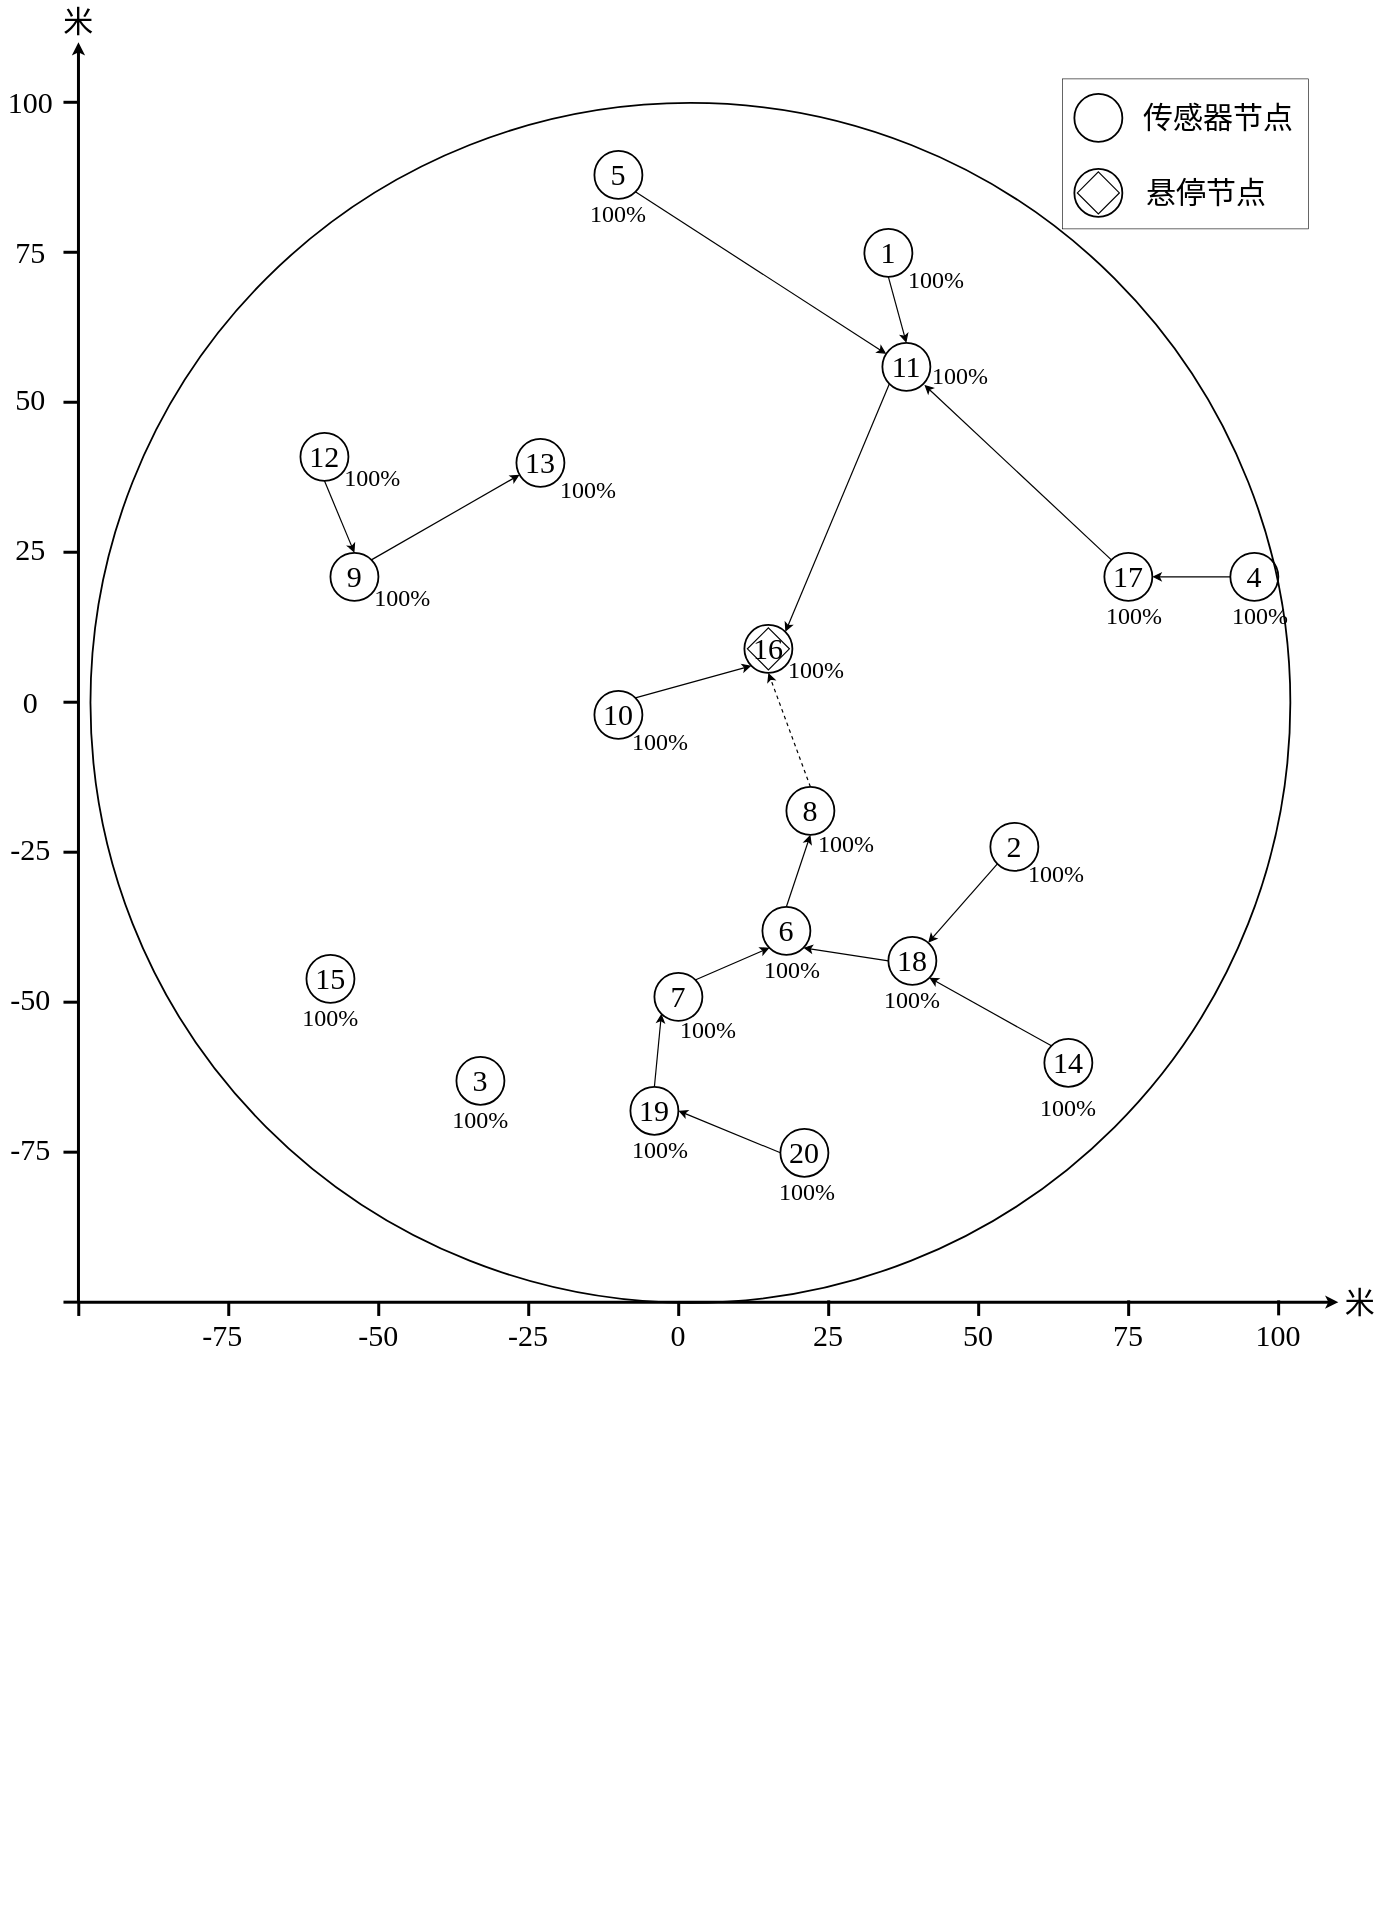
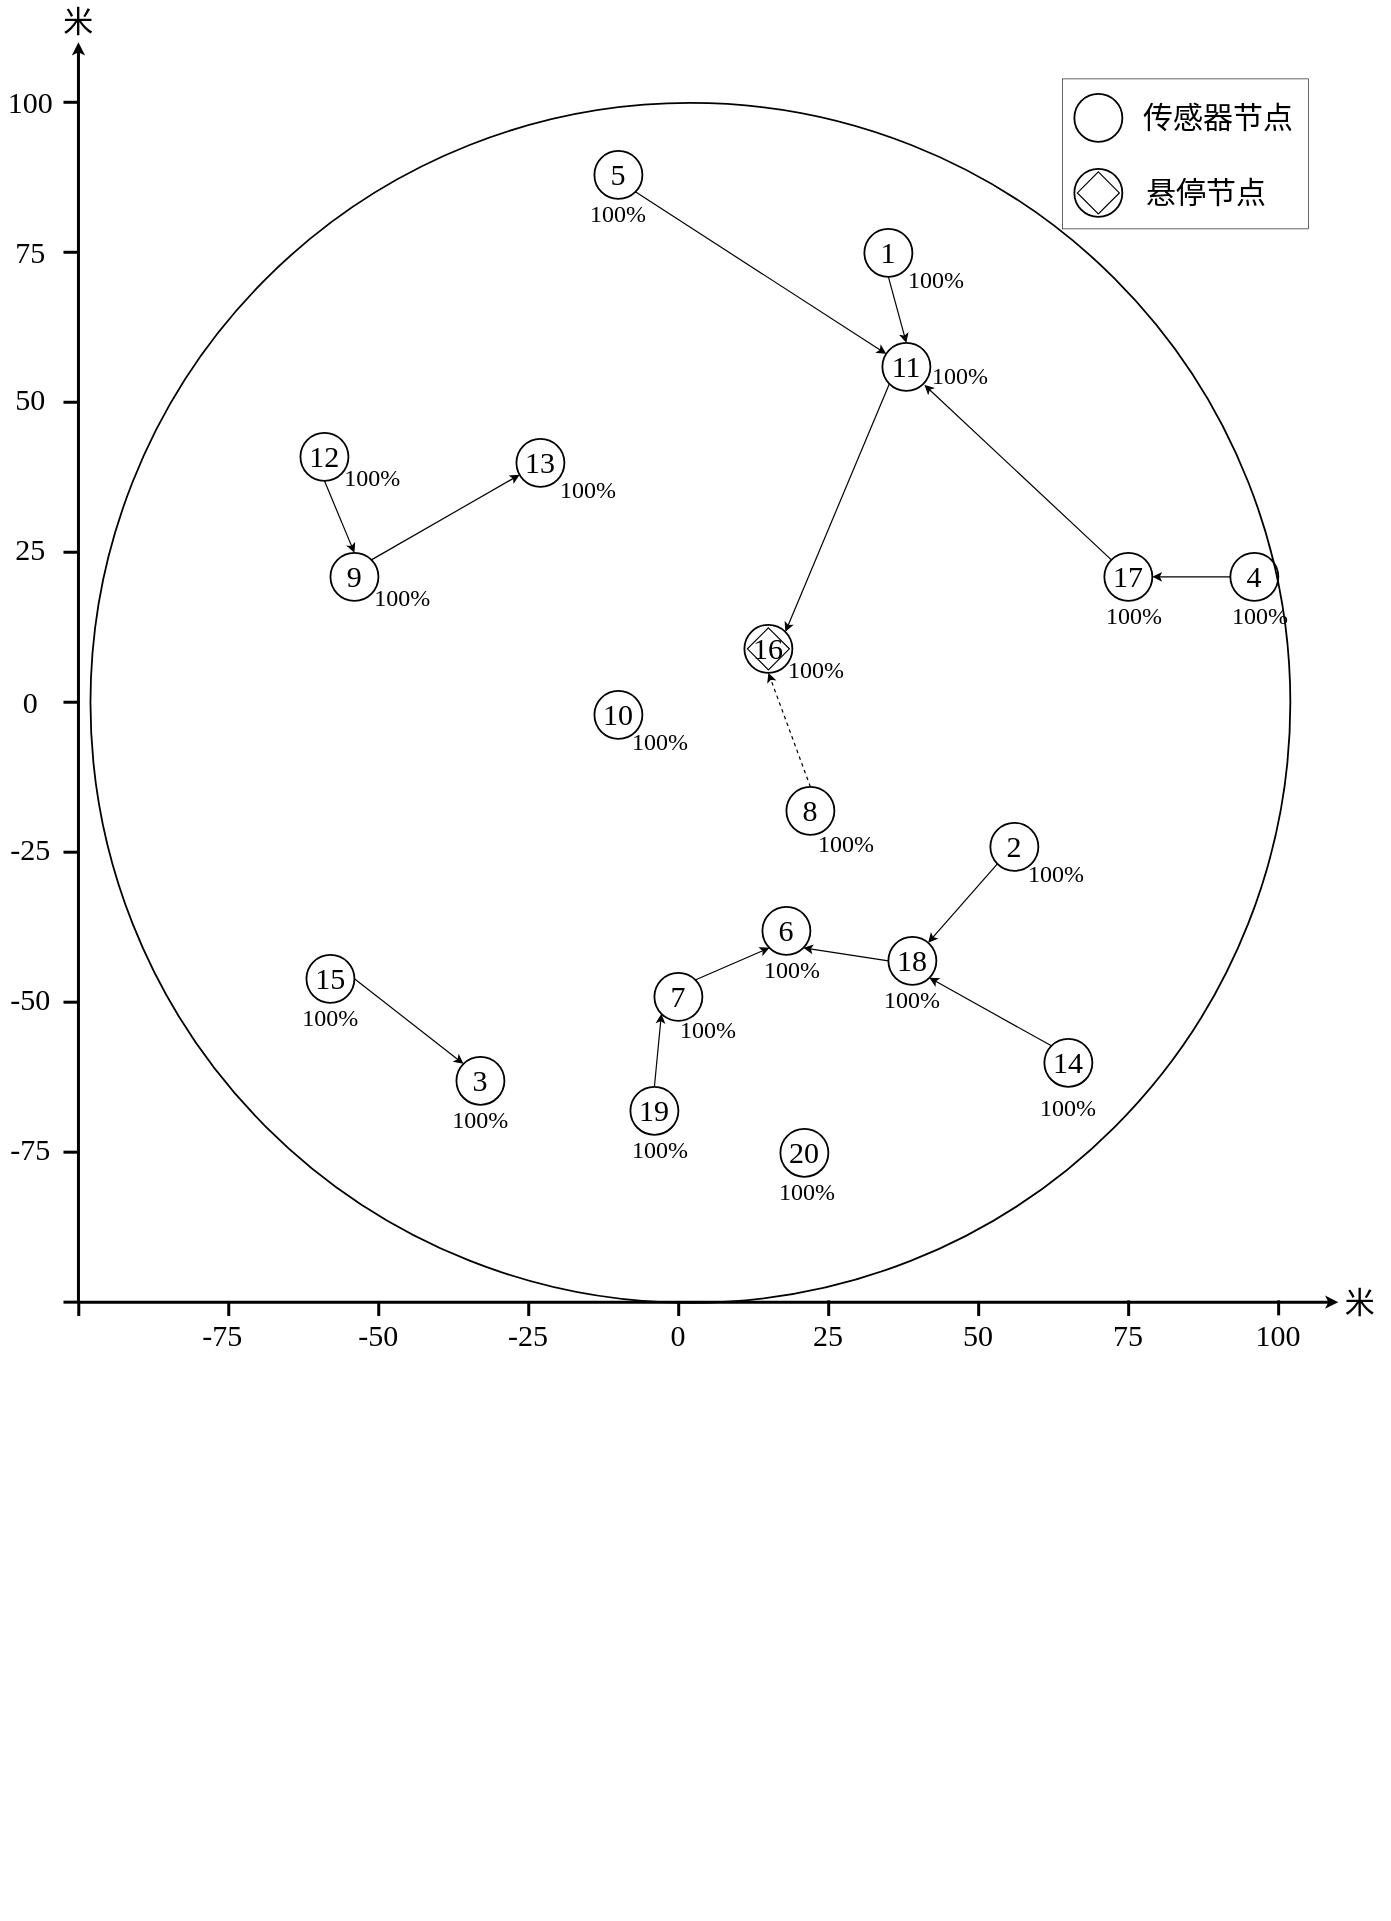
(690, 683) -> none
(797, 875) -> none
none -> (406, 1019)
(733, 1133) -> none
